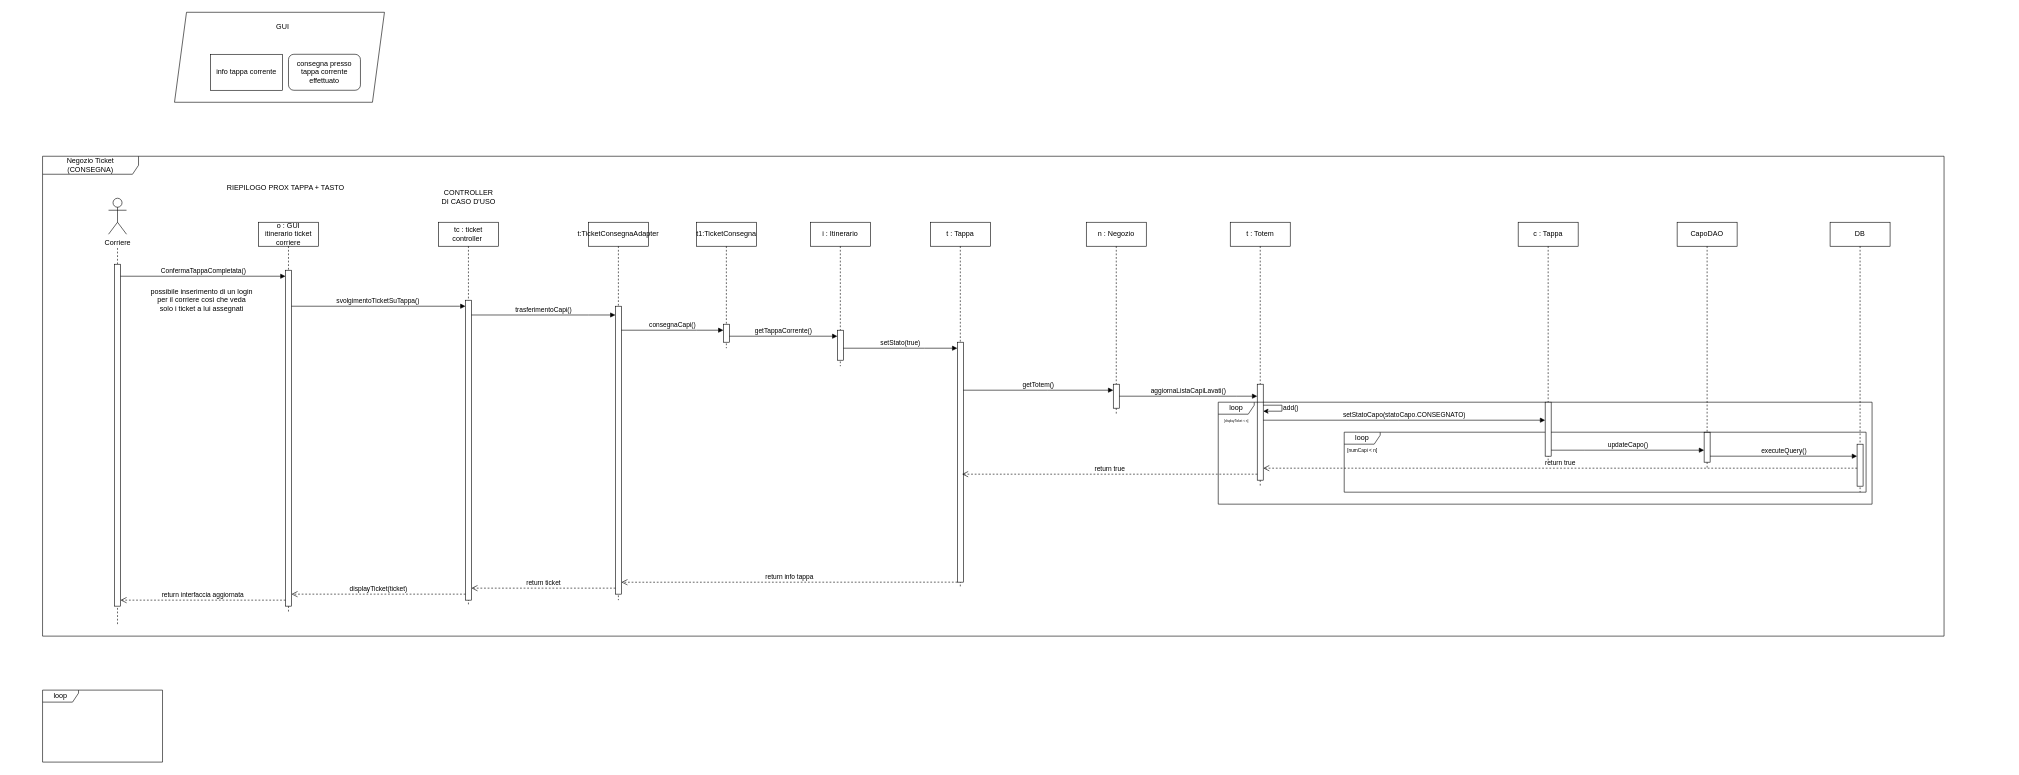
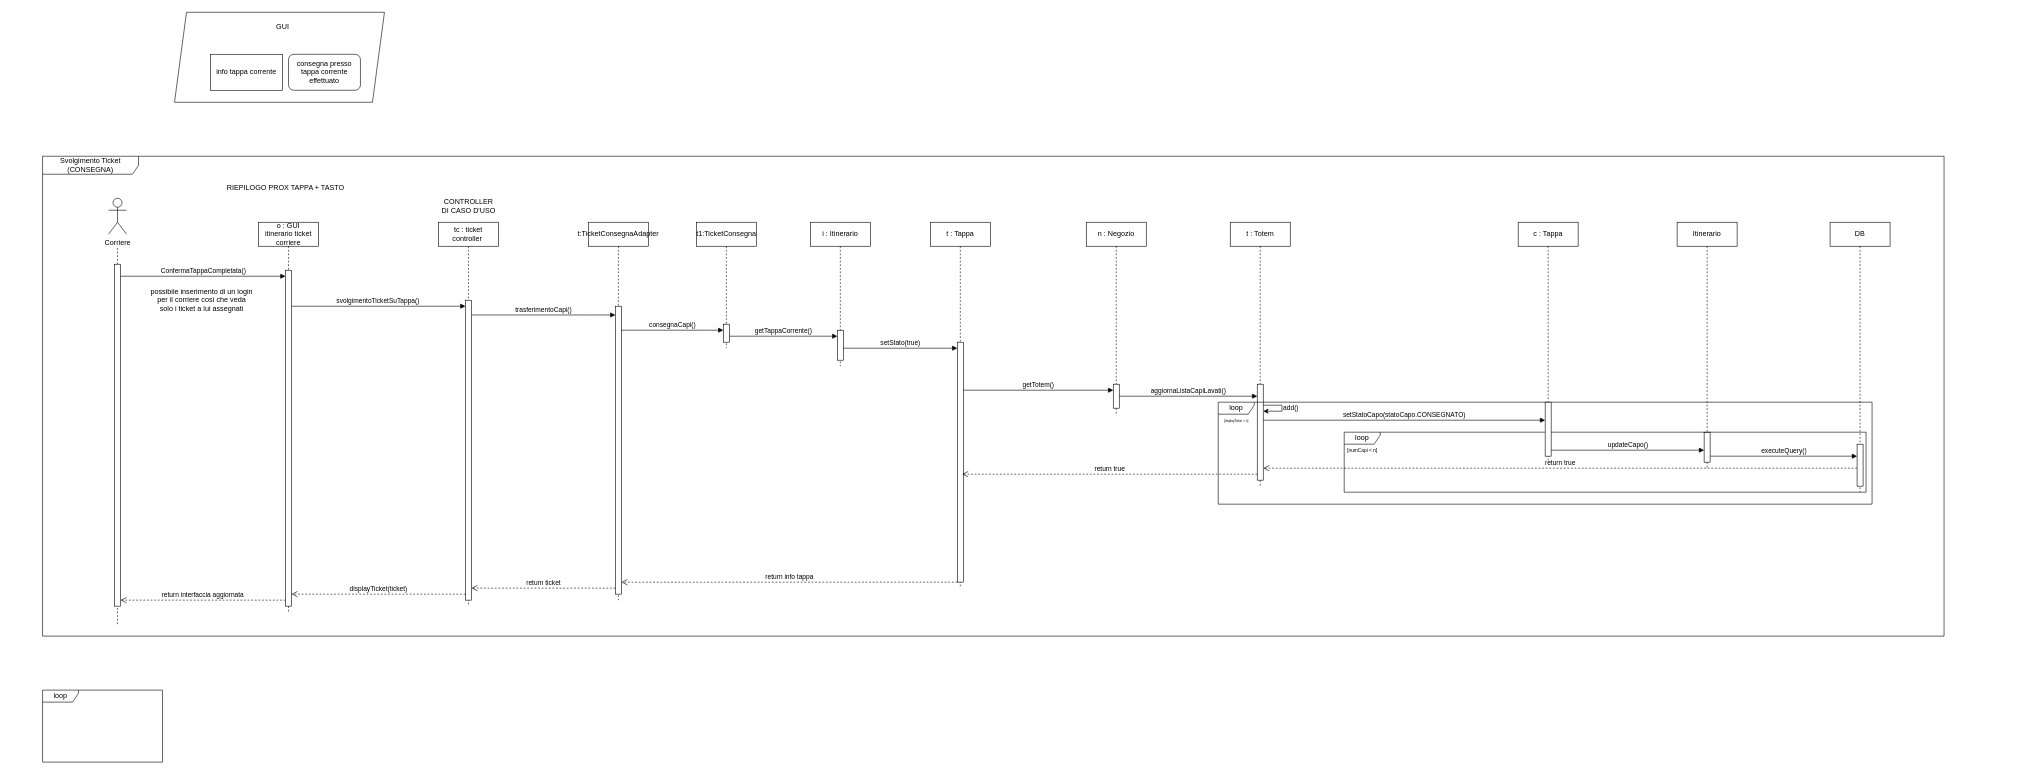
(90, 165) -> (90, 165)
(468, 197) -> (468, 206)
(1707, 234) -> (1707, 234)
